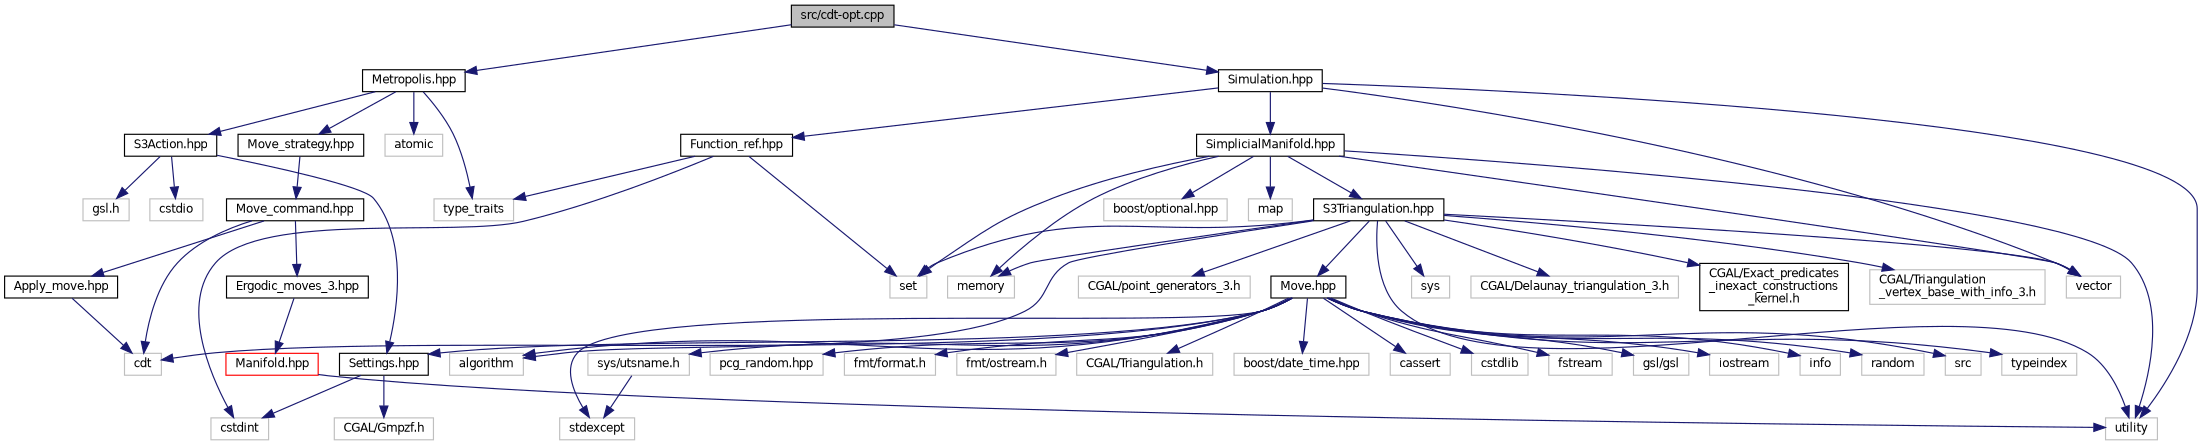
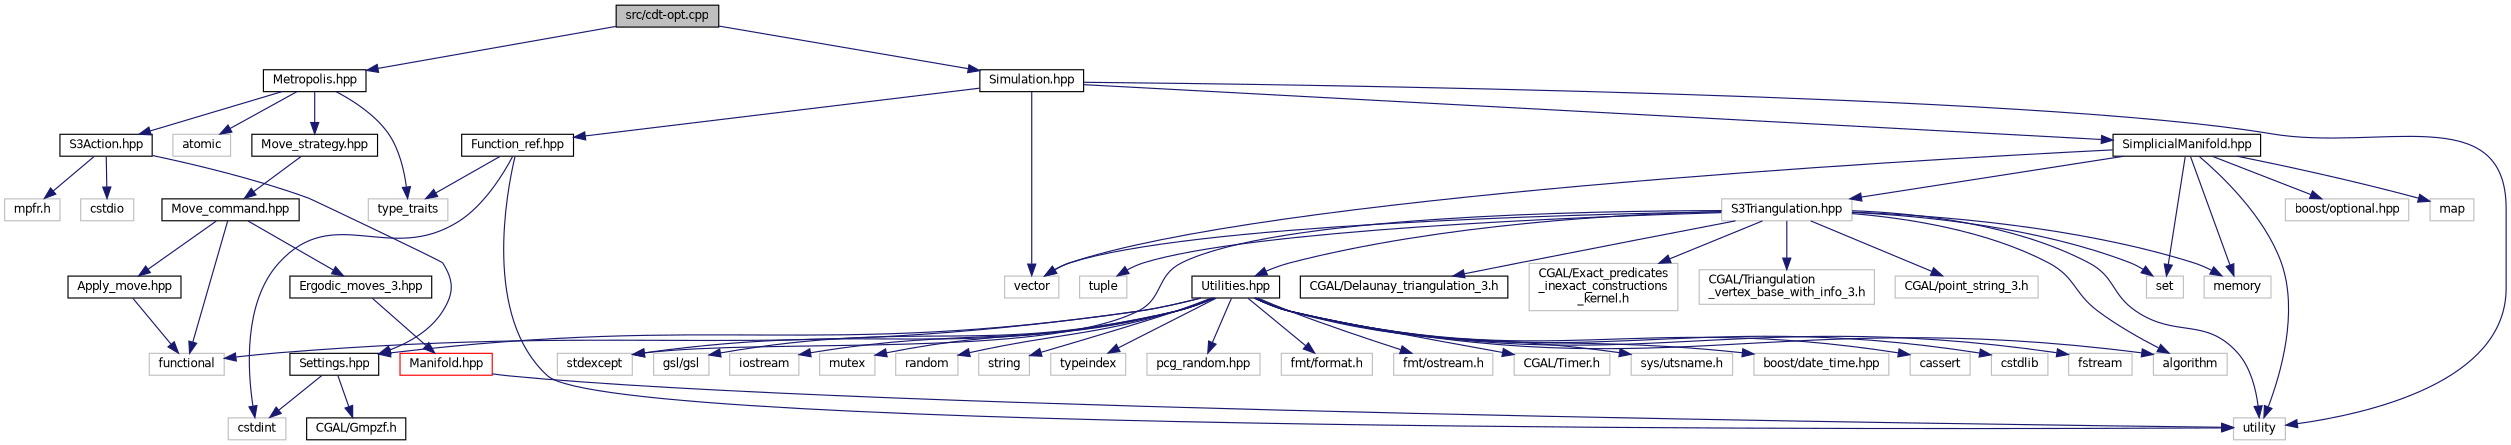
(106, 210) -> (32, 210)
(1379, 210) -> (1787, 210)
(818, 212) -> (1267, 423)
(1164, 287) -> (1967, 287)
(1308, 287) -> (1236, 287)
(1431, 287) -> (1103, 287)
(1575, 287) -> (1404, 287)
(1774, 287) -> (1604, 287)
(143, 364) -> (187, 364)
(1145, 364) -> (1562, 364)
(1820, 364) -> (847, 364)
(1963, 364) -> (1004, 364)
(624, 388) -> (1174, 268)
(384, 429) -> (356, 429)
